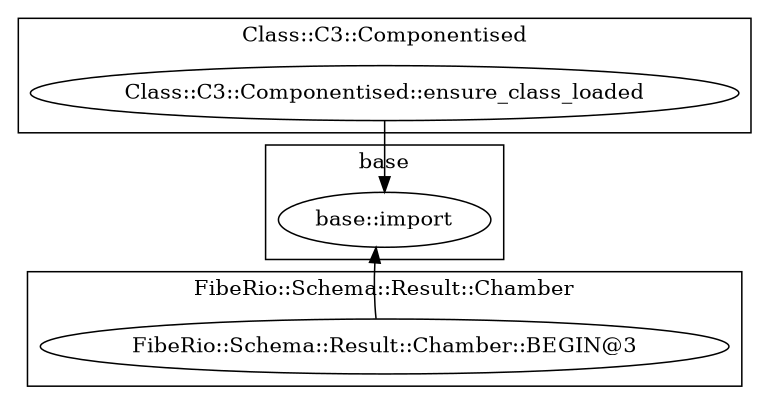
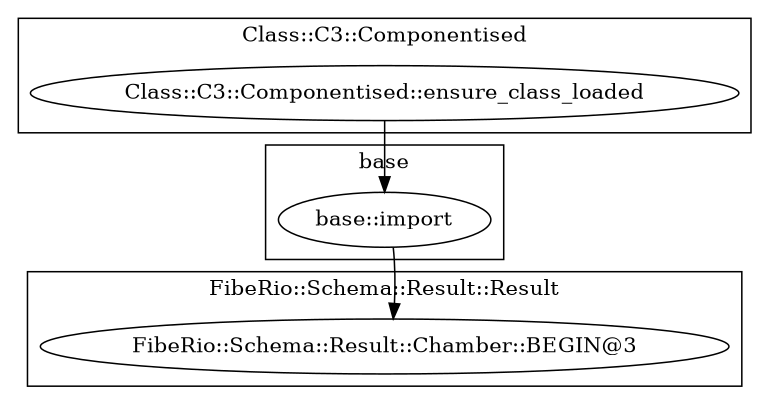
(385, 289) -> (385, 289)
(374, 291) -> (395, 281)
